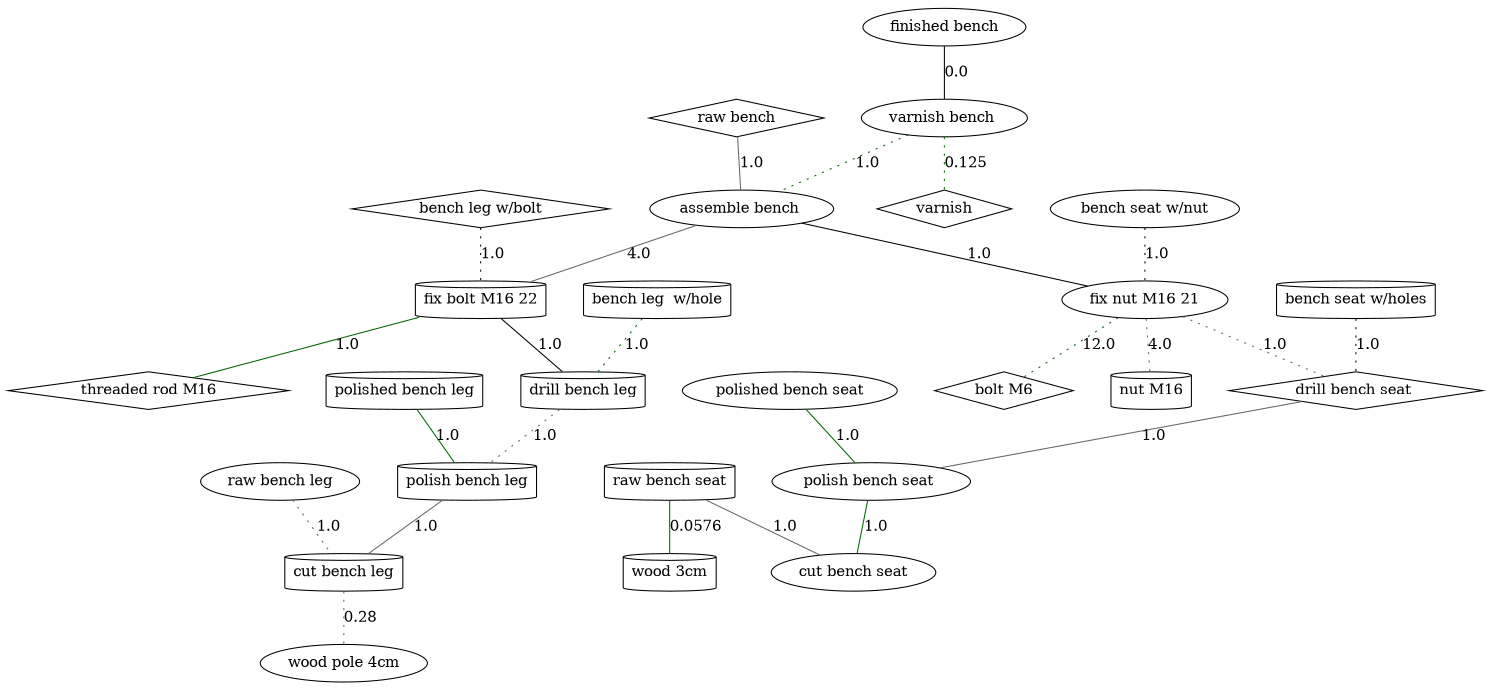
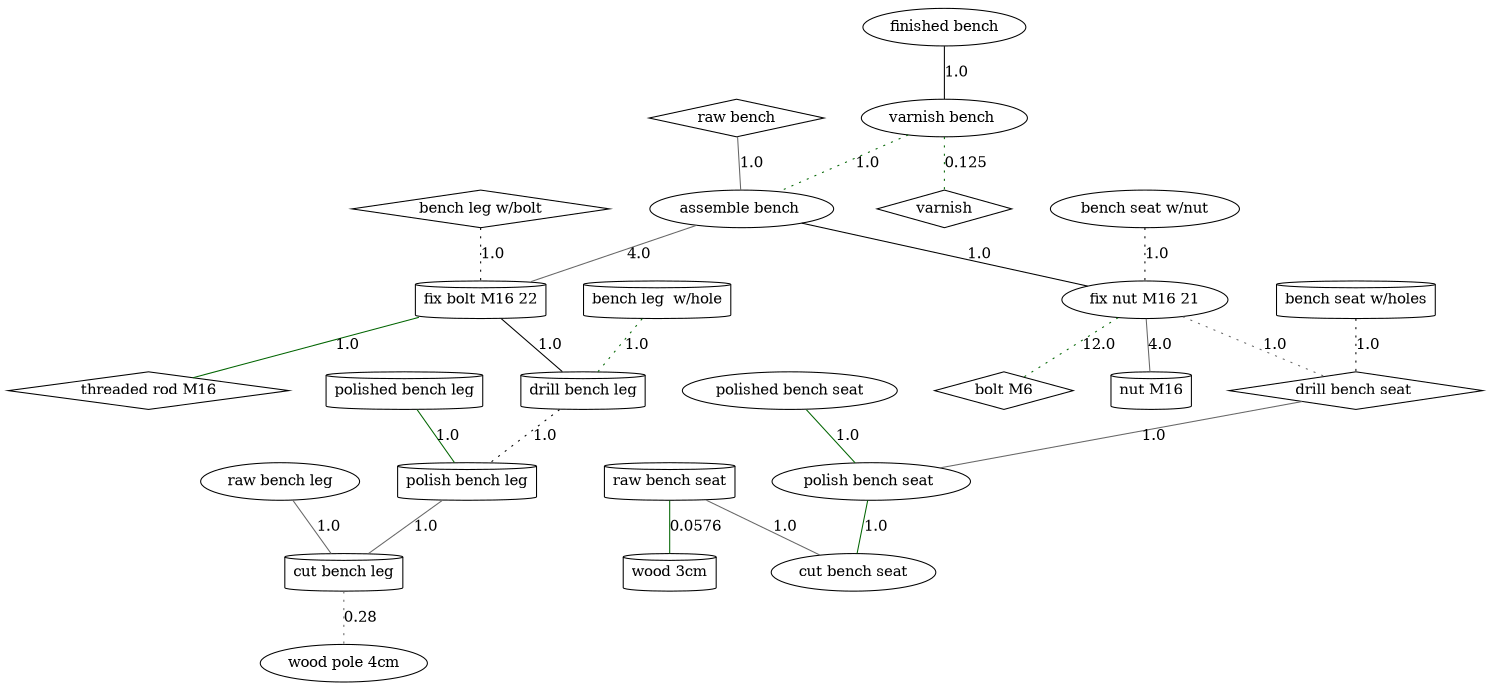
(956, 73) -> (956, 73)
(1148, 345) -> (1148, 345)
(525, 436) -> (525, 436)
(312, 527) -> (312, 527)
